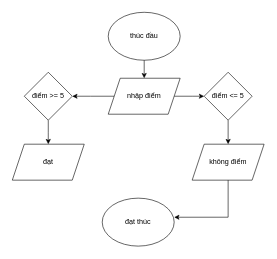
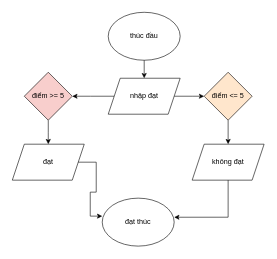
(48, 96) -> (48, 96)
(144, 96) -> (144, 96)
(228, 96) -> (228, 96)
(228, 162) -> (228, 162)
none -> (92, 216)
